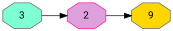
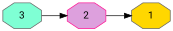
(151, 16) -> (151, 16)
